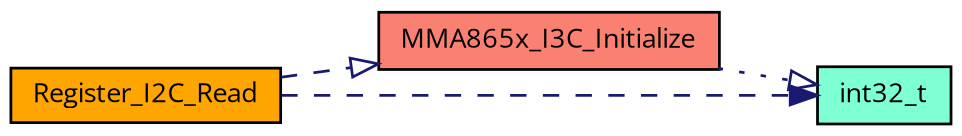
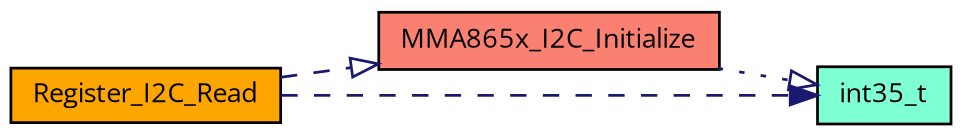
(549, 41) -> (549, 41)
(884, 95) -> (884, 95)
